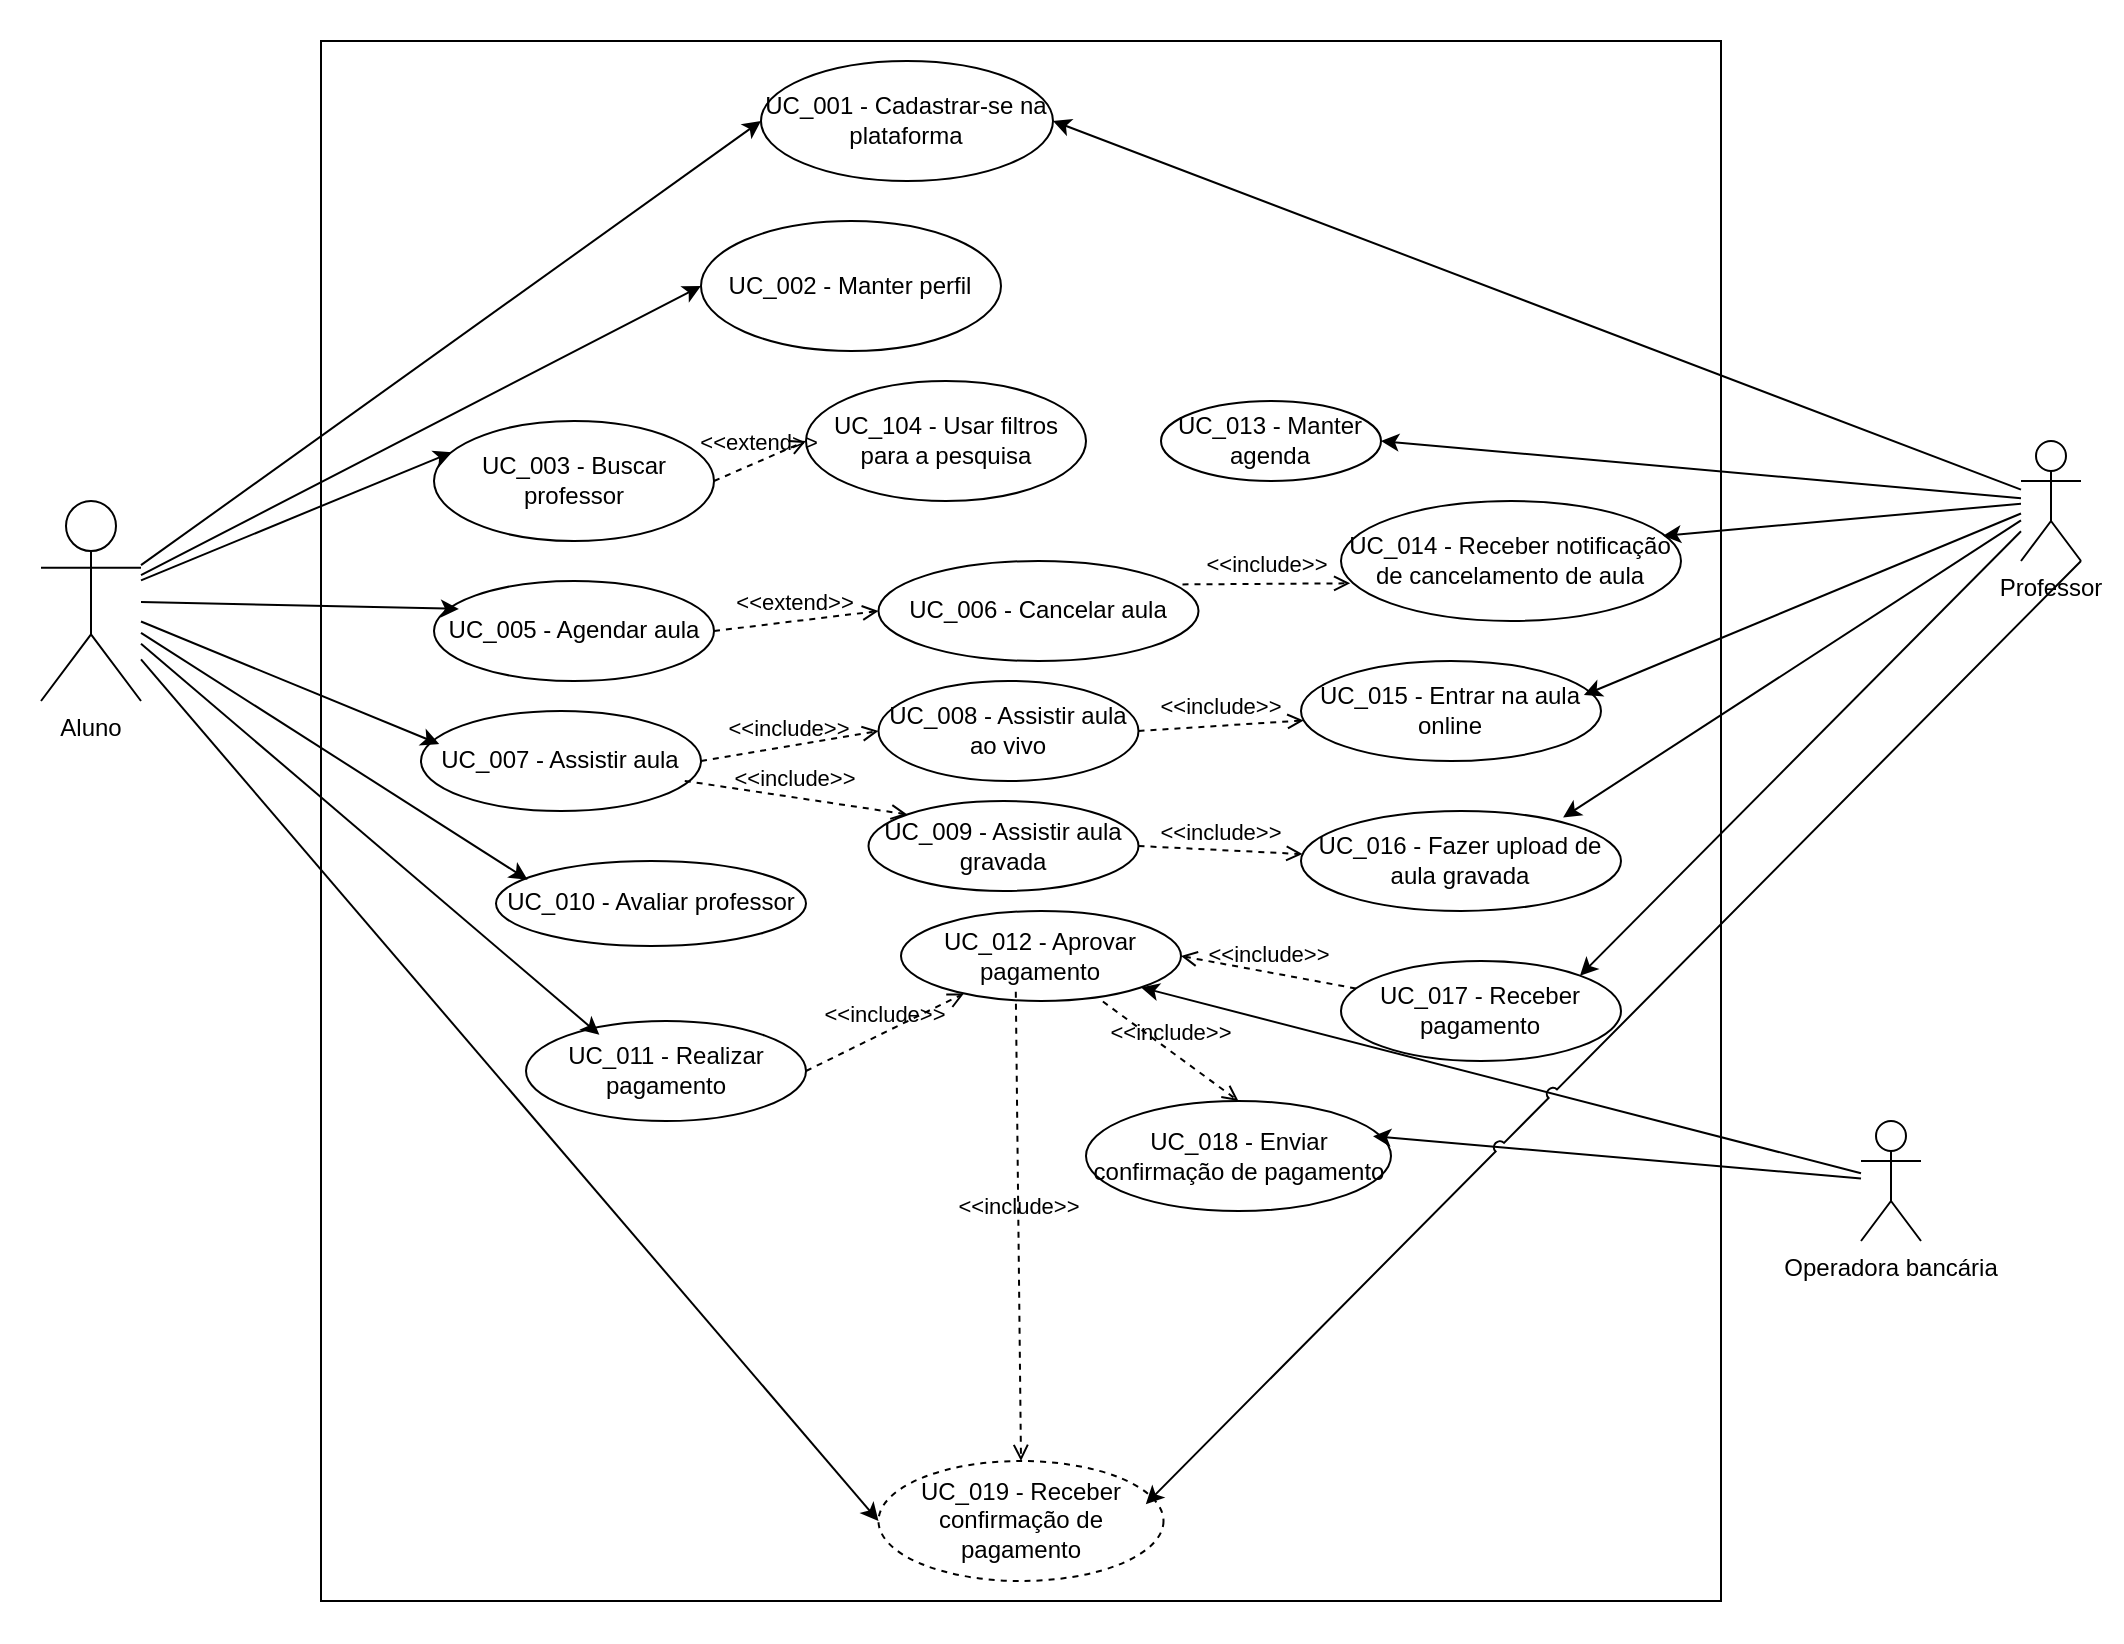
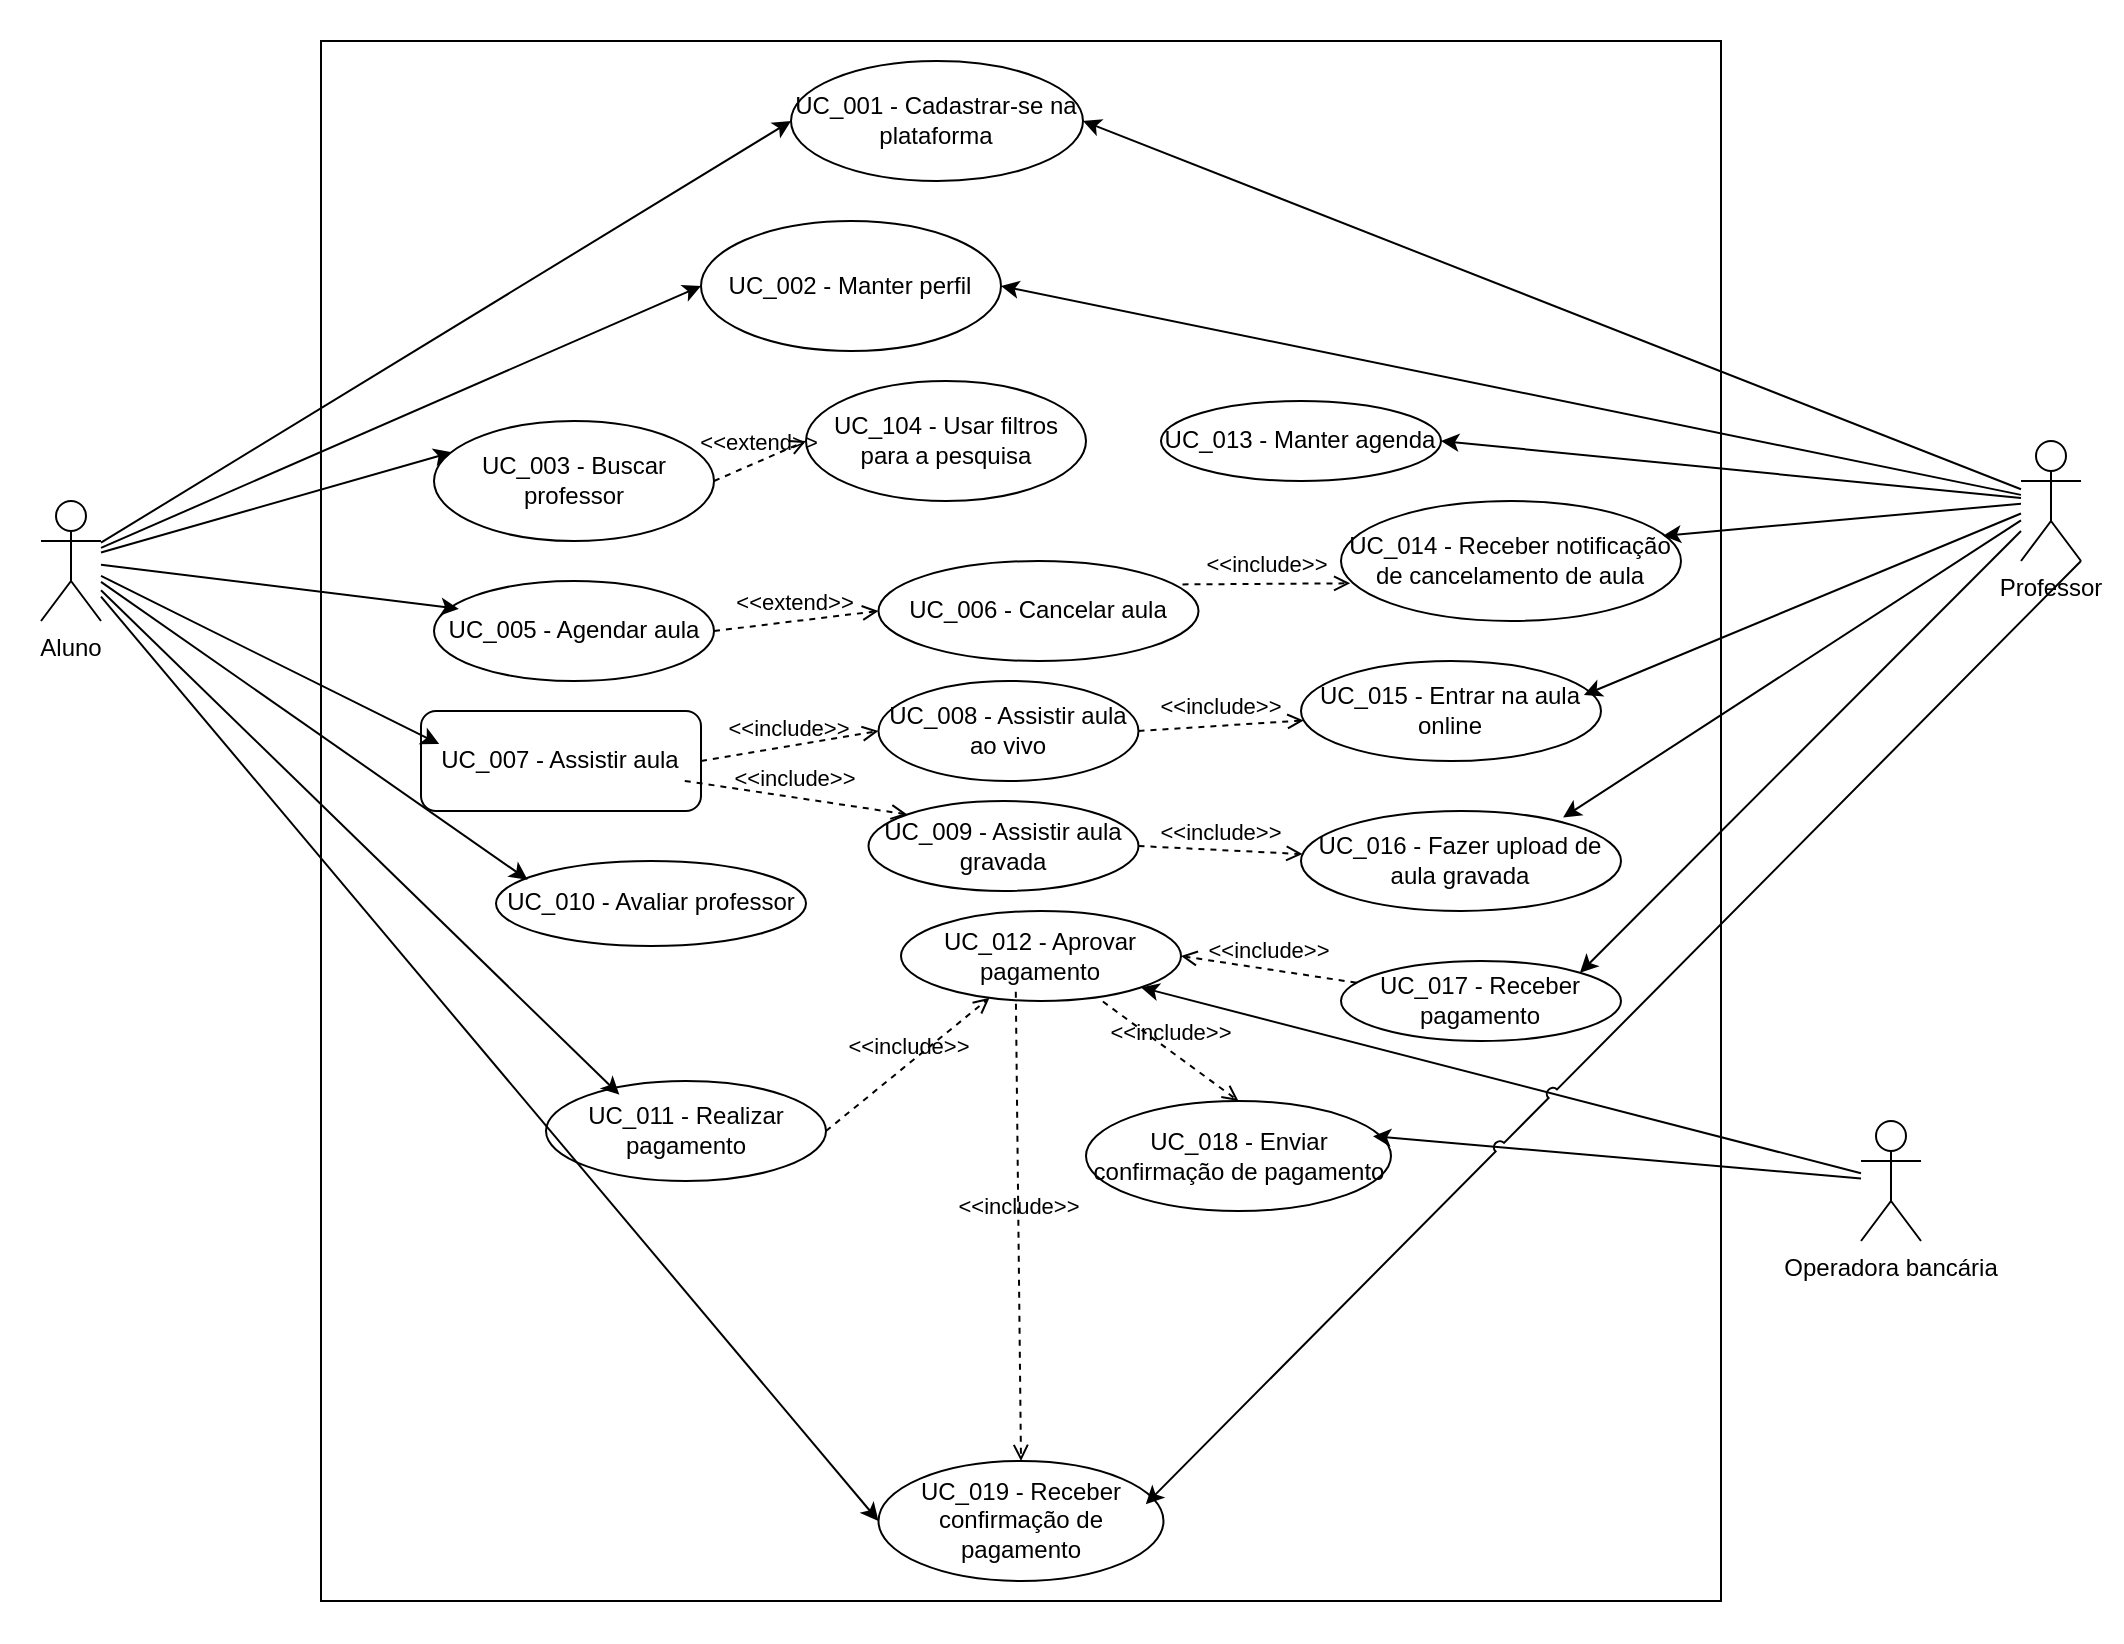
(907, 121) -> (937, 121)
none -> (1516, 392)
(1271, 441) -> (1301, 441)
(91, 601) -> (71, 561)
(561, 761) -> (561, 761)
(1481, 1011) -> (1481, 1001)
(666, 1071) -> (686, 1131)
(1021, 1521) -> (1021, 1521)
